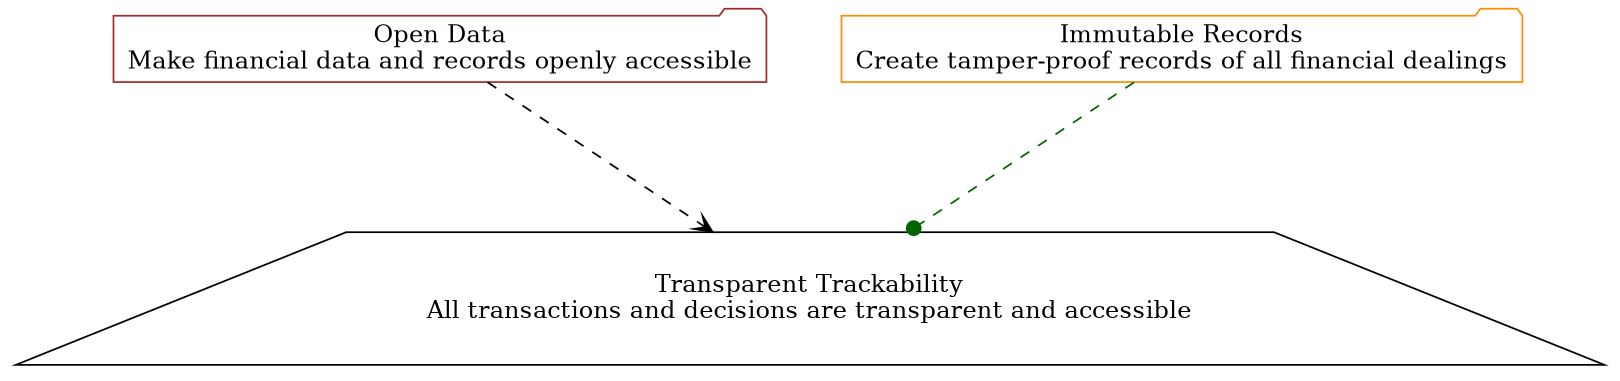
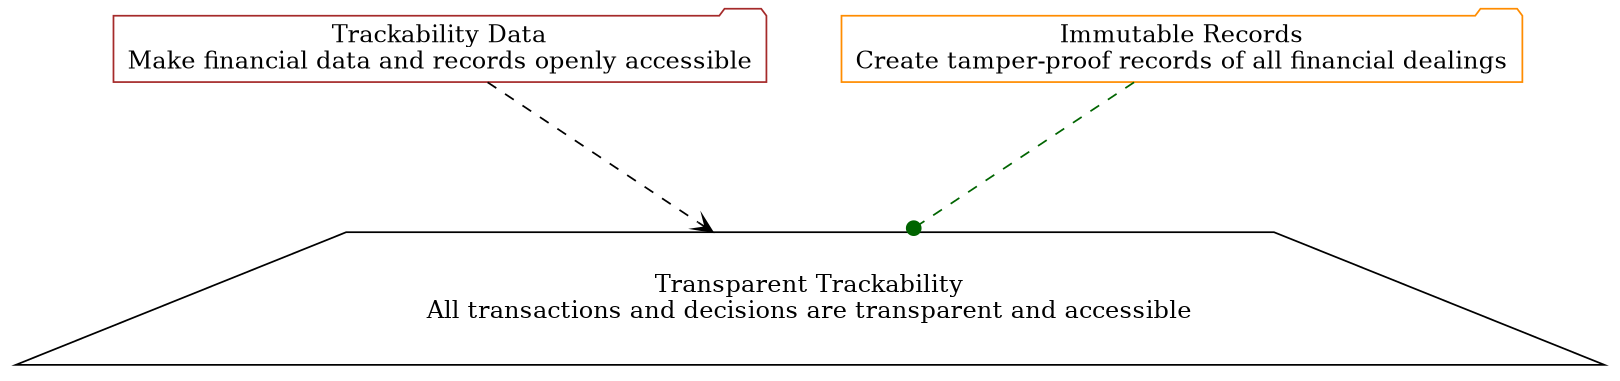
(440, 49) -> (440, 49)
